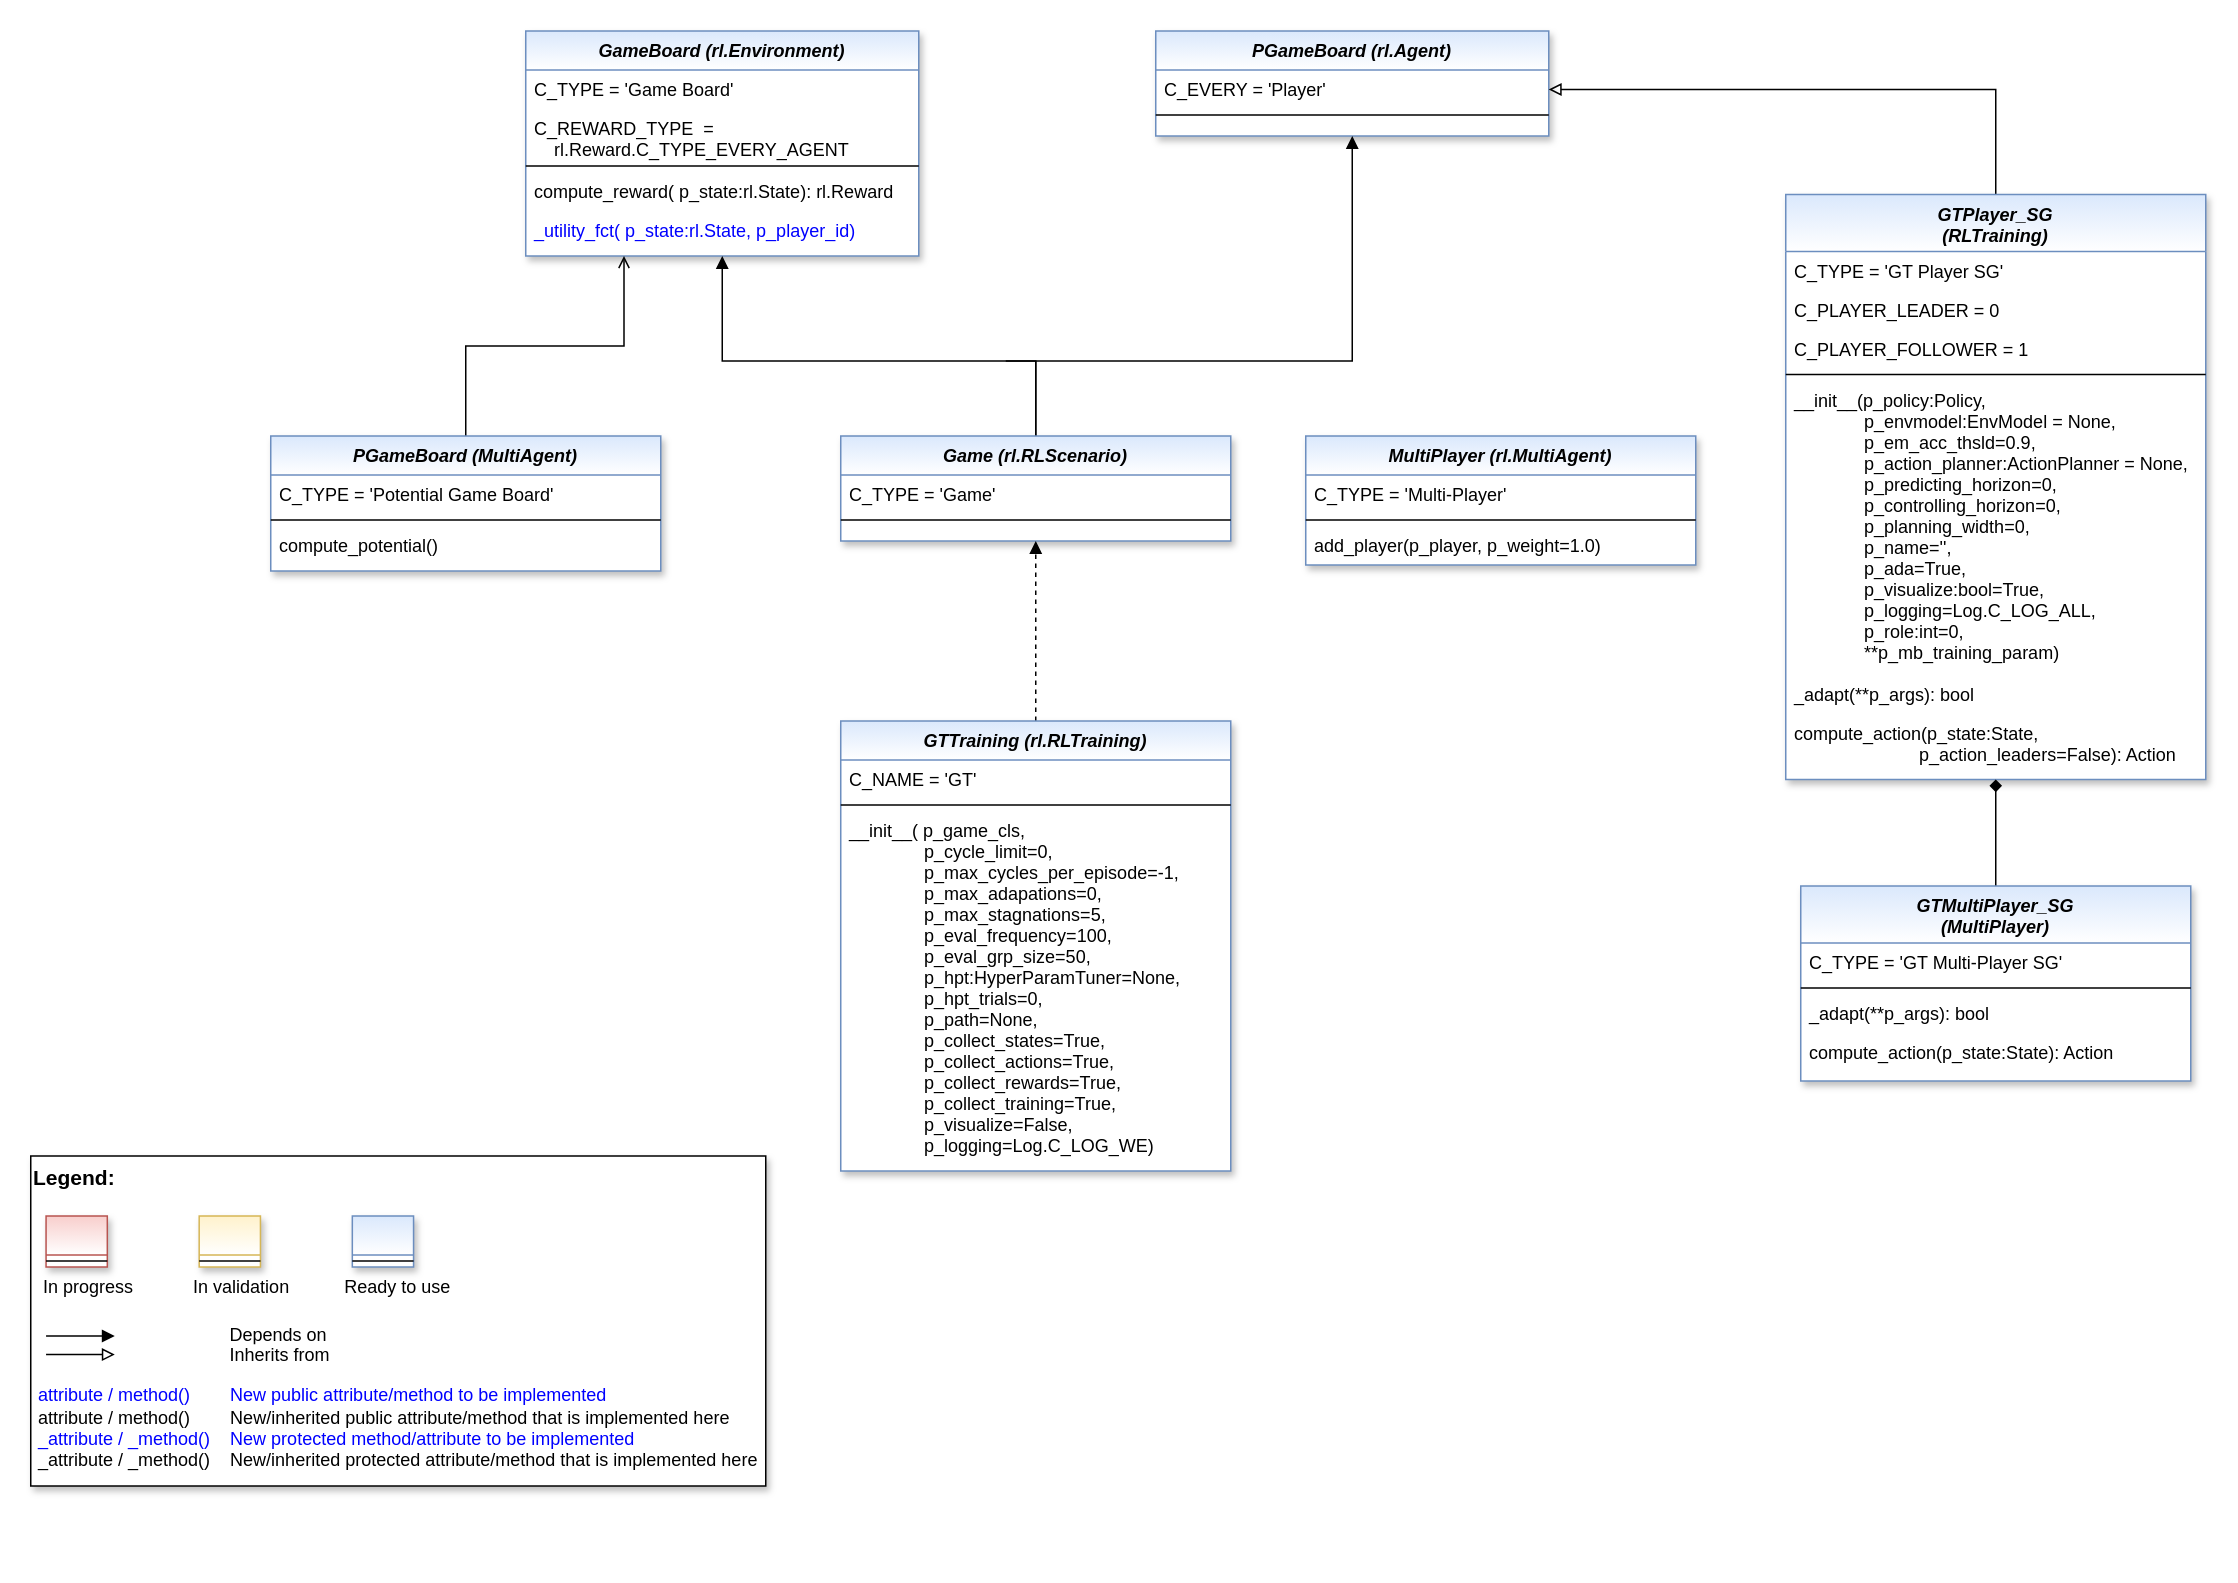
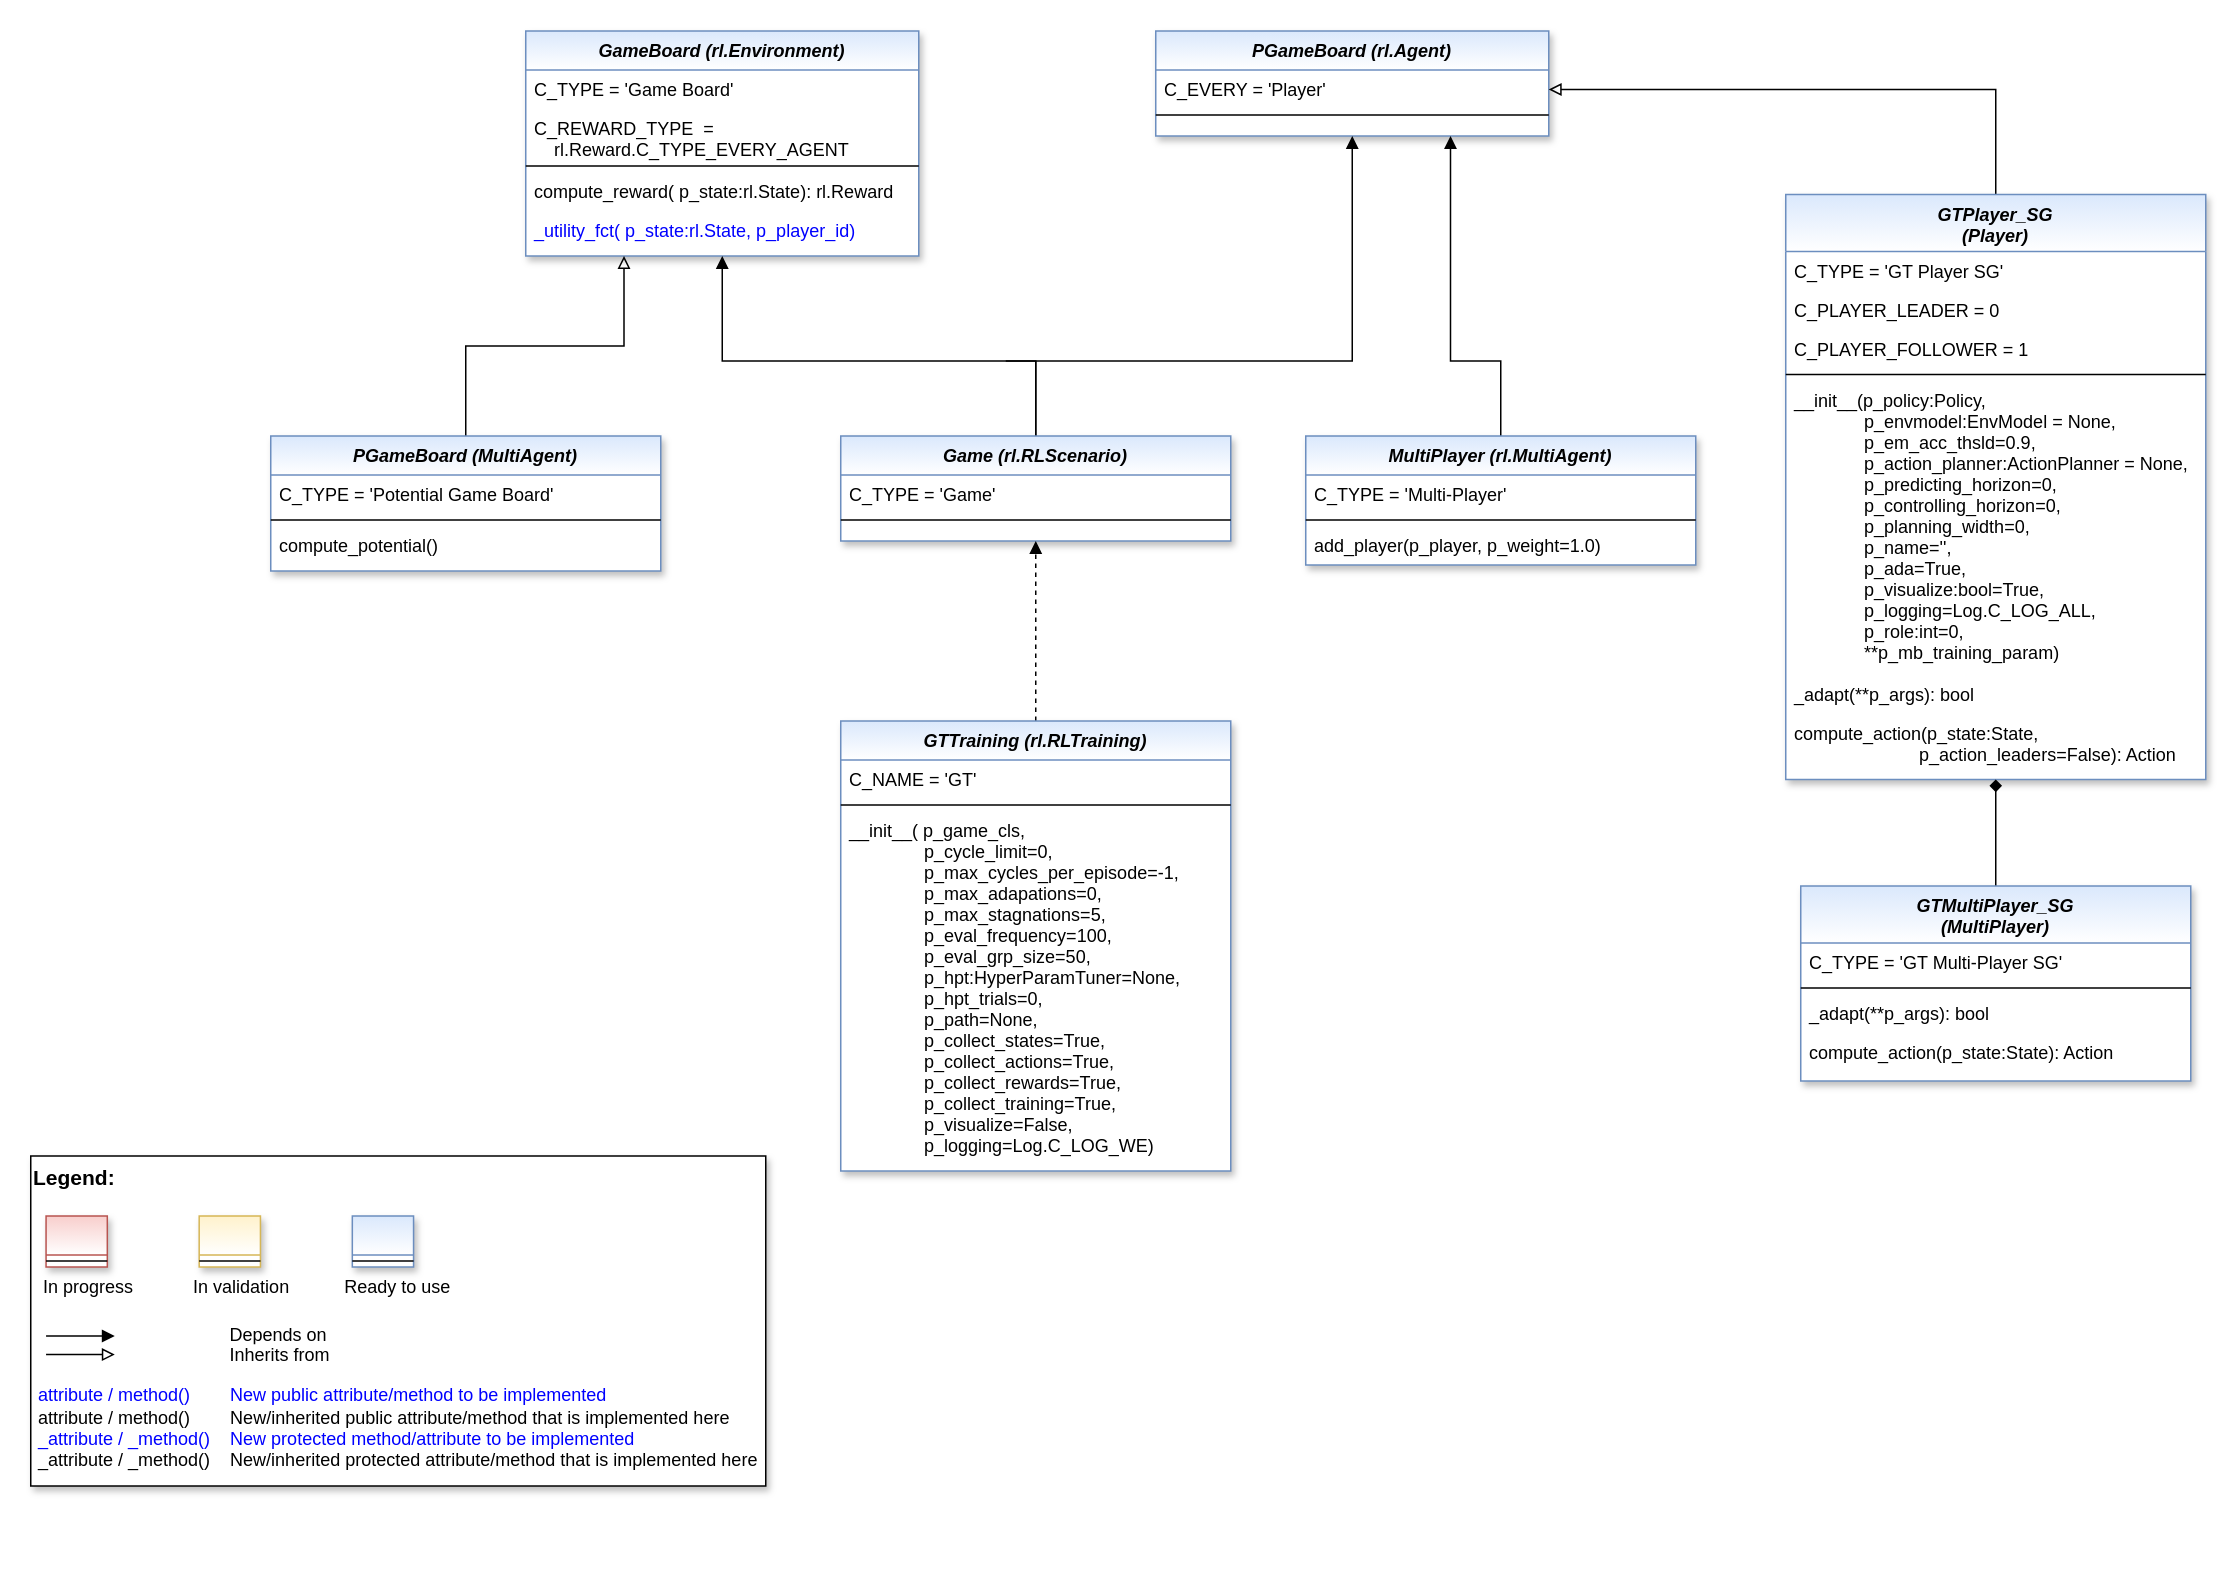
(1995, 215) -> (1995, 215)
(624, 265) -> (624, 269)
none -> (1451, 318)
